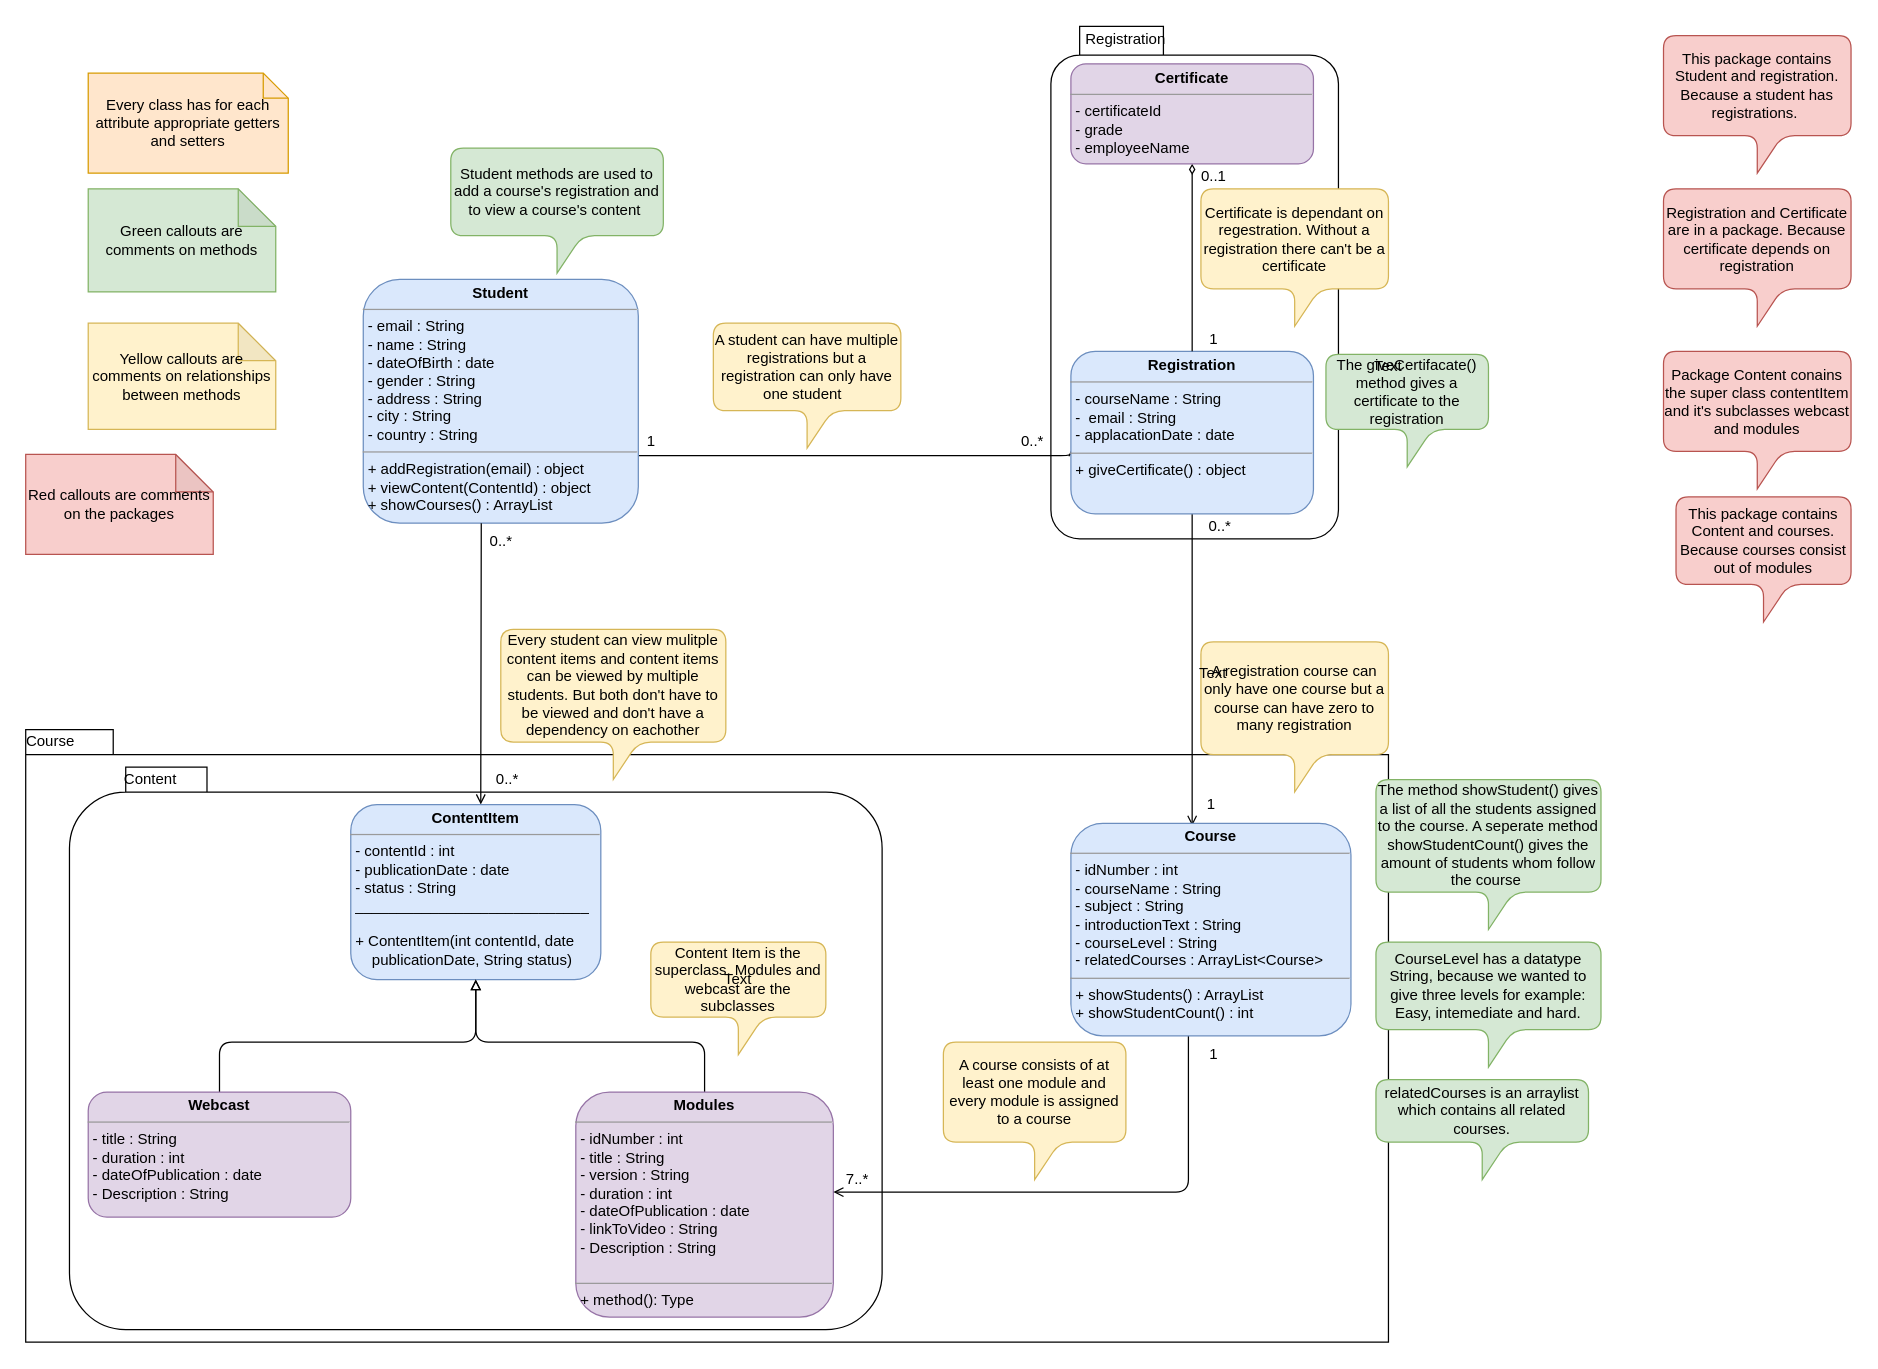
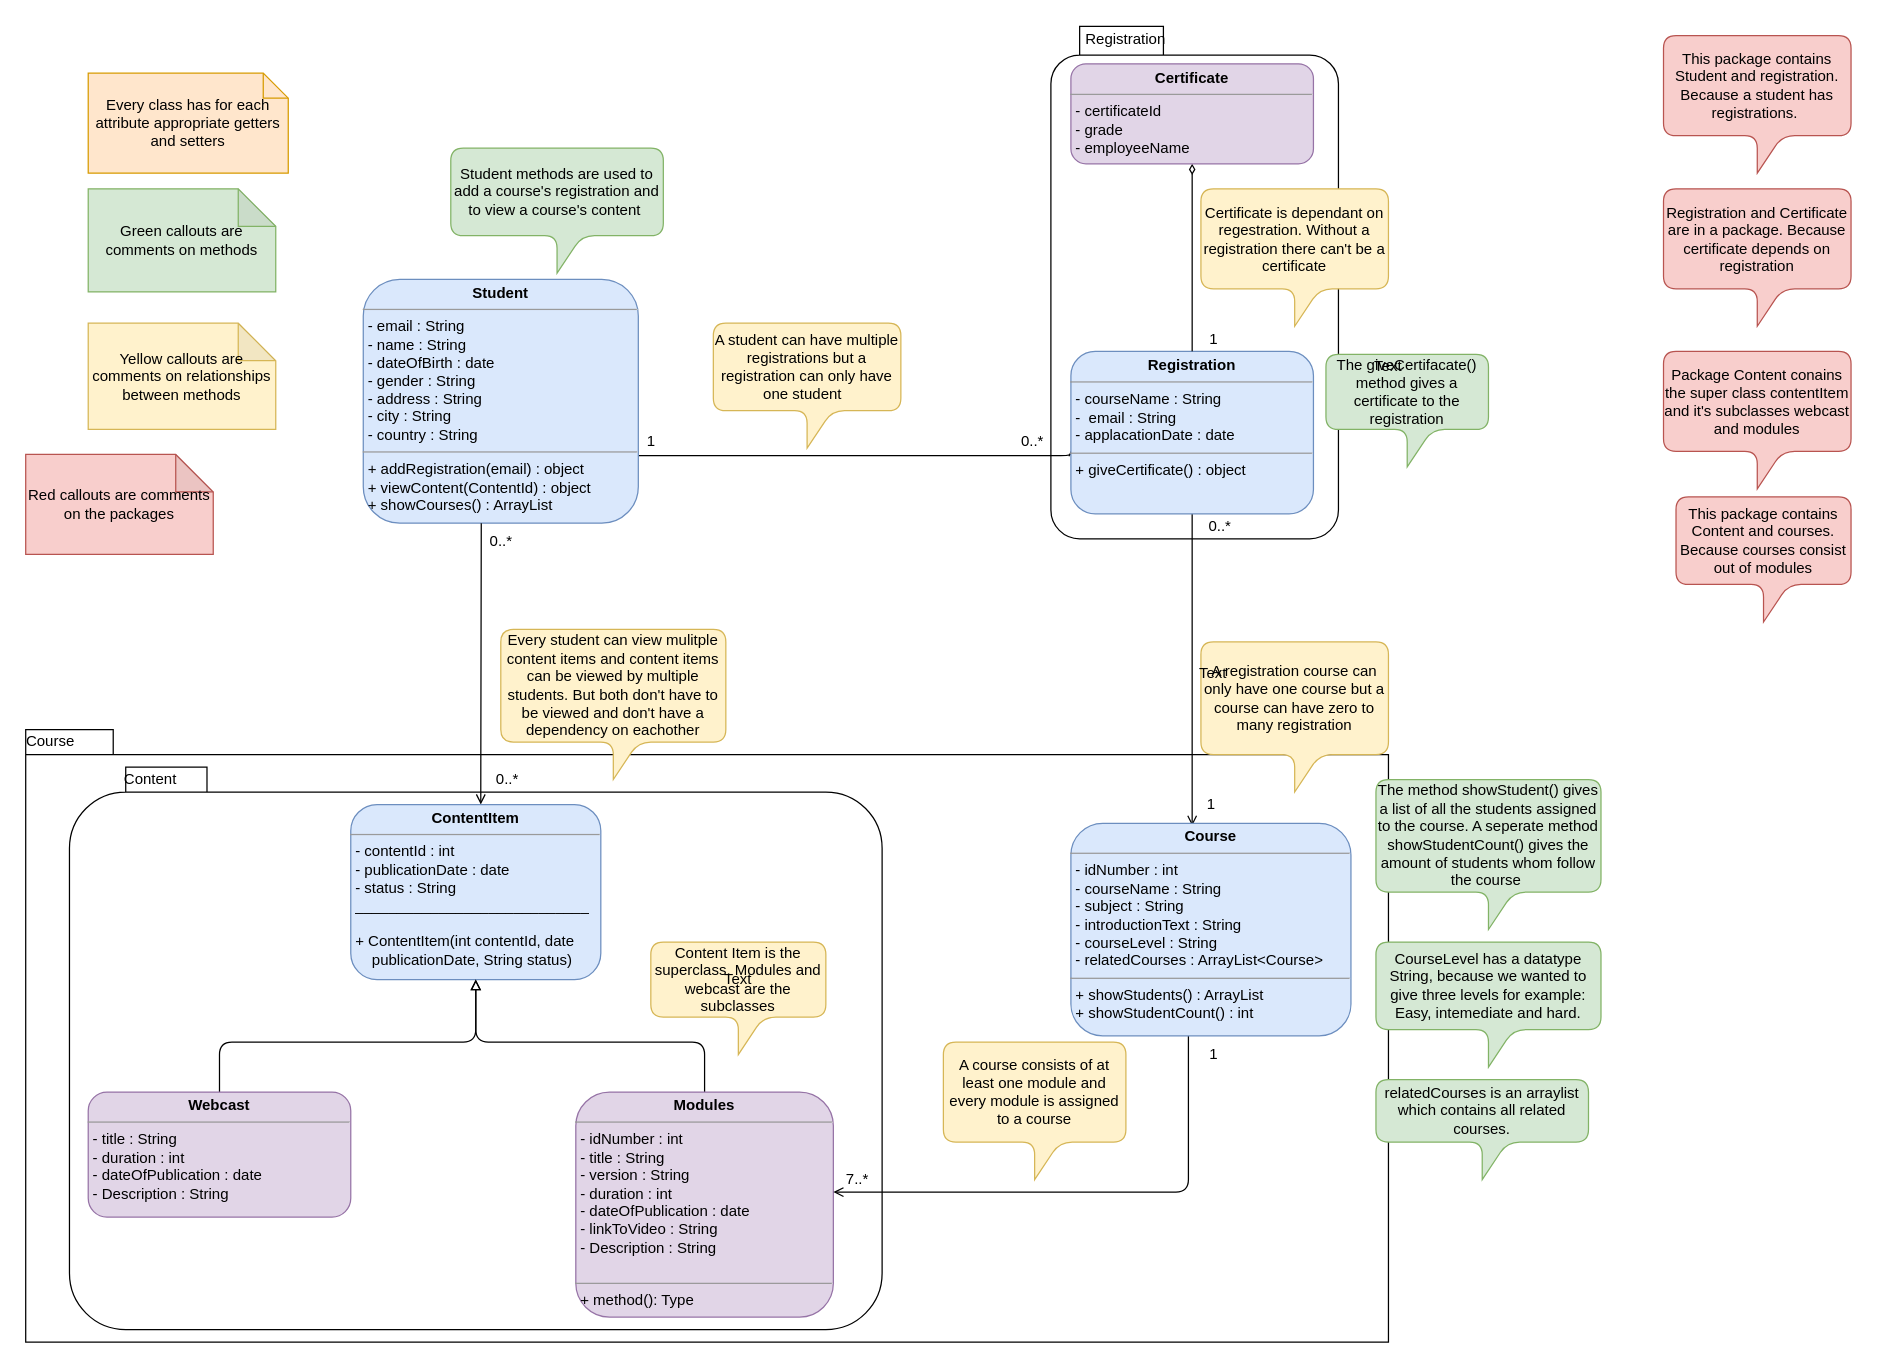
(1213, 176) -> none
